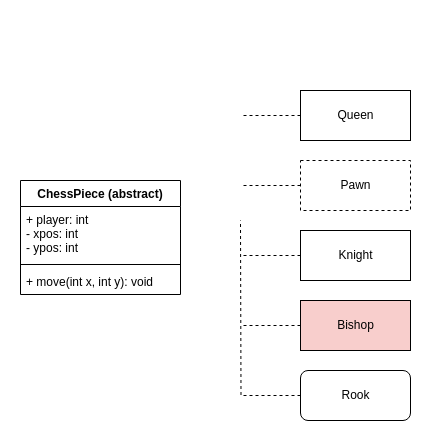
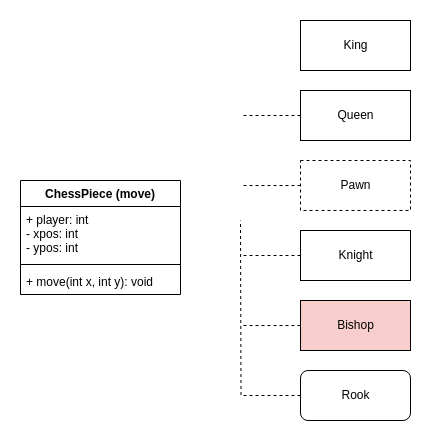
none -> (356, 46)
(100, 194) -> (100, 194)
